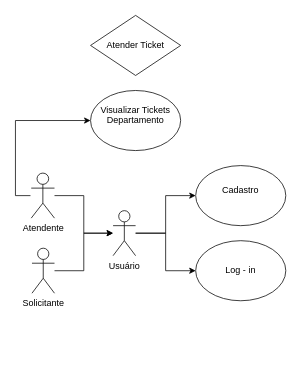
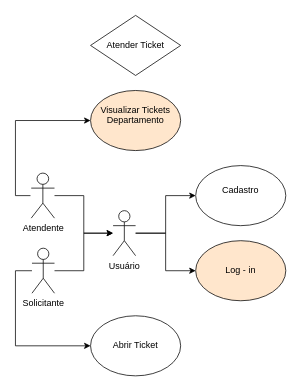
(135, 120) -> (135, 120)
(240, 270) -> (240, 270)
none -> (15, 334)
none -> (135, 345)
